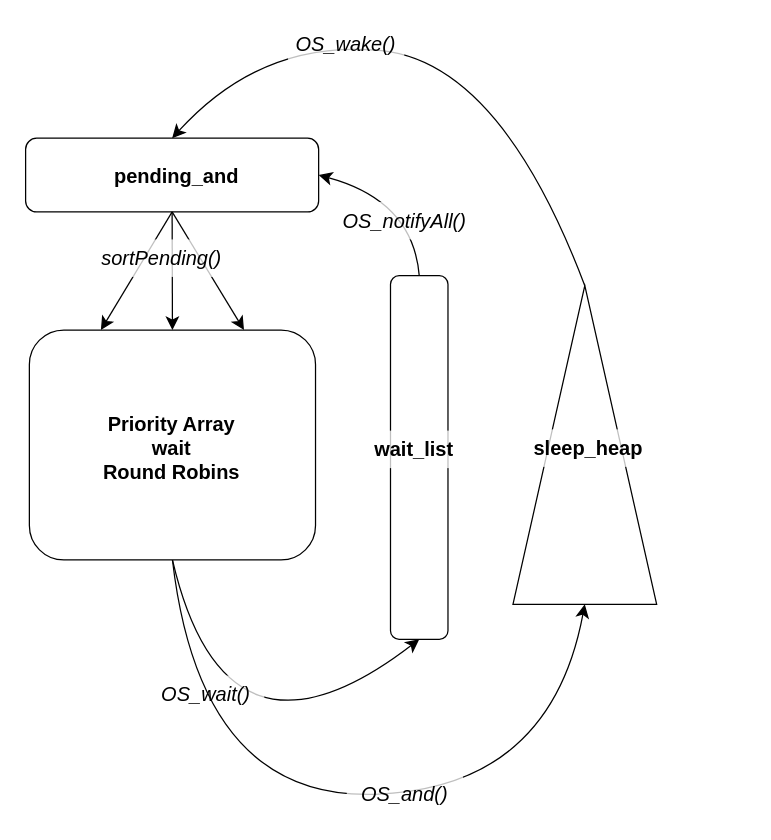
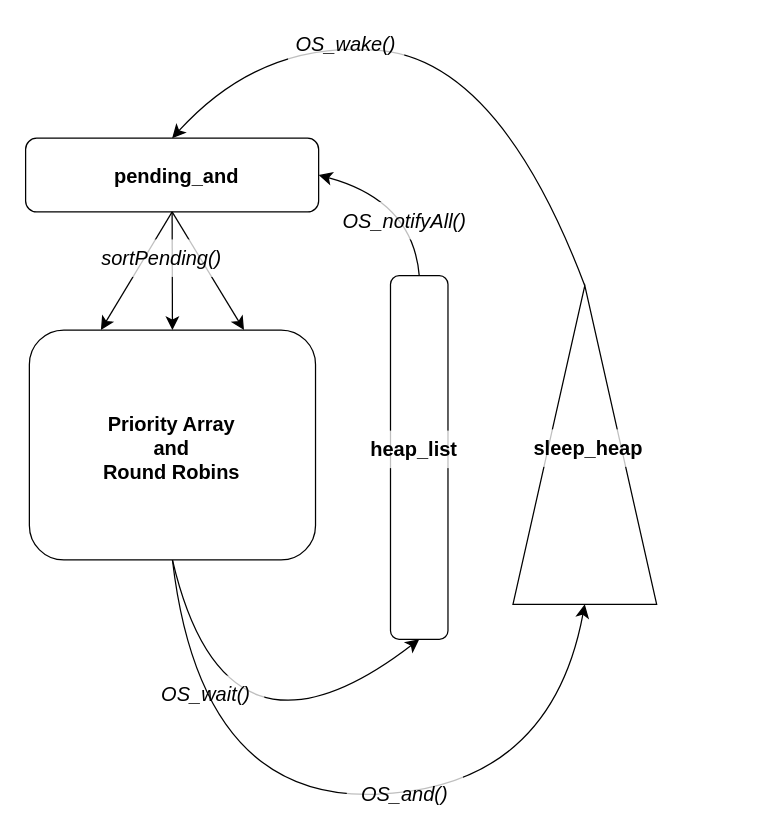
(172, 448) -> (172, 448)
(414, 449) -> (414, 449)
